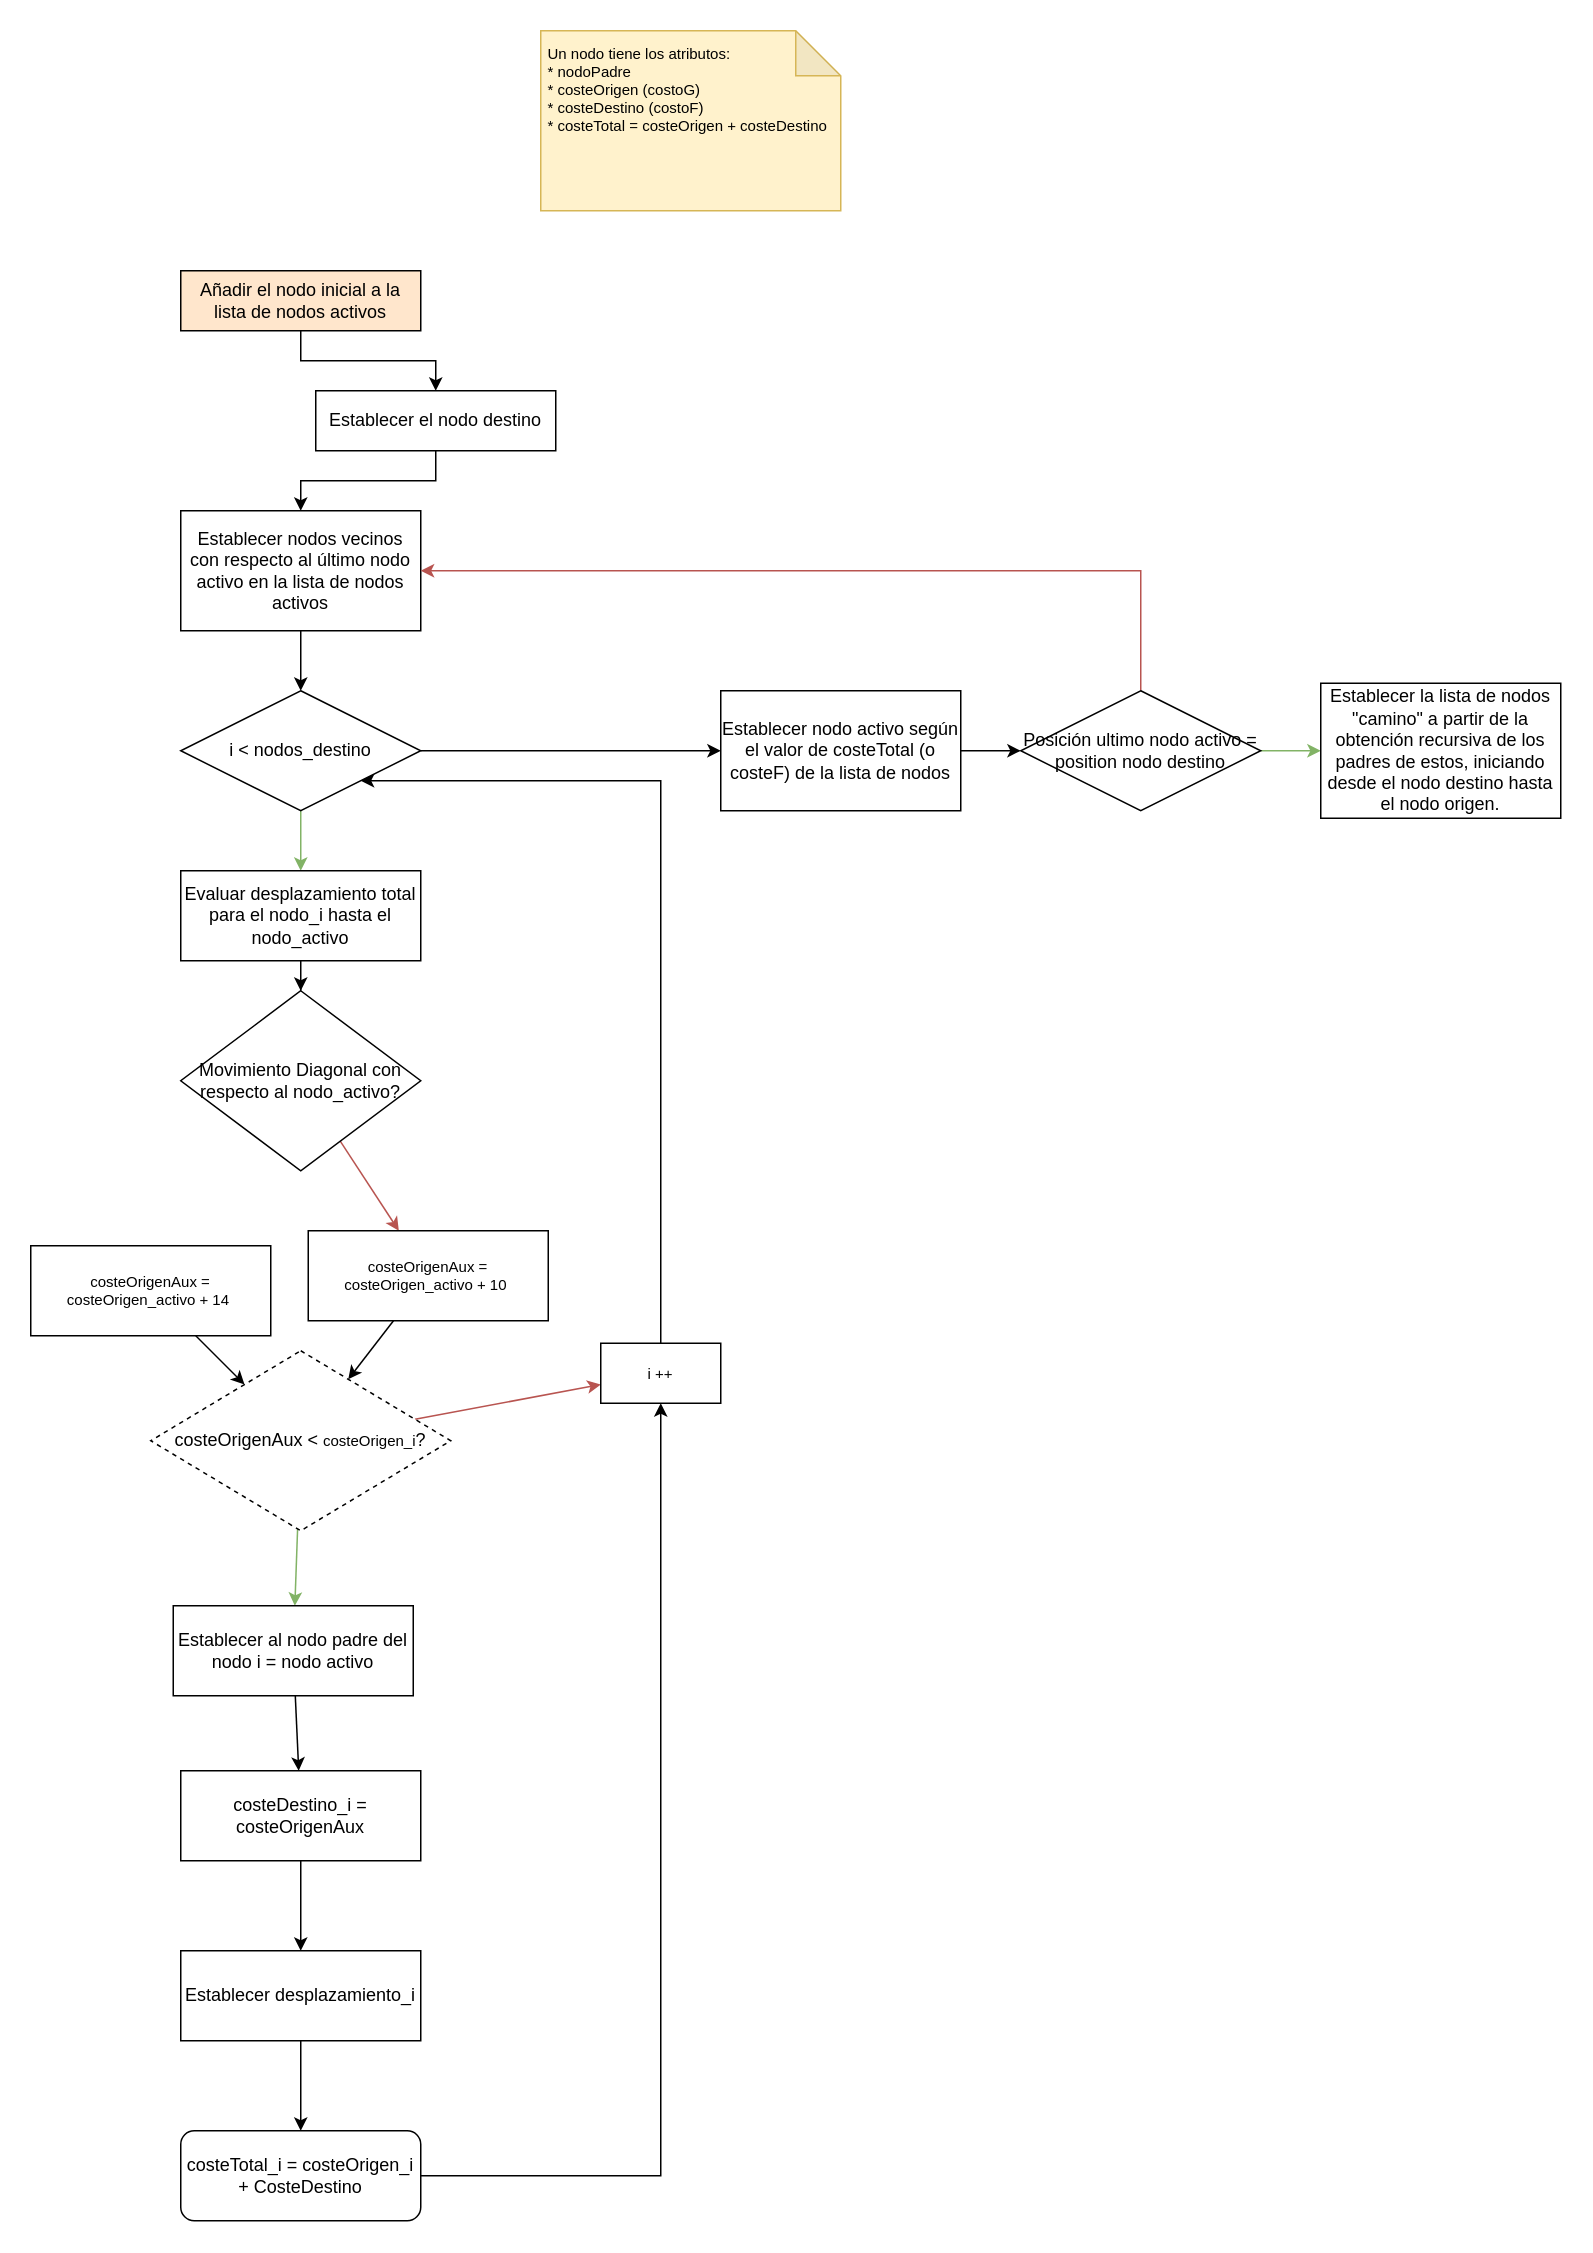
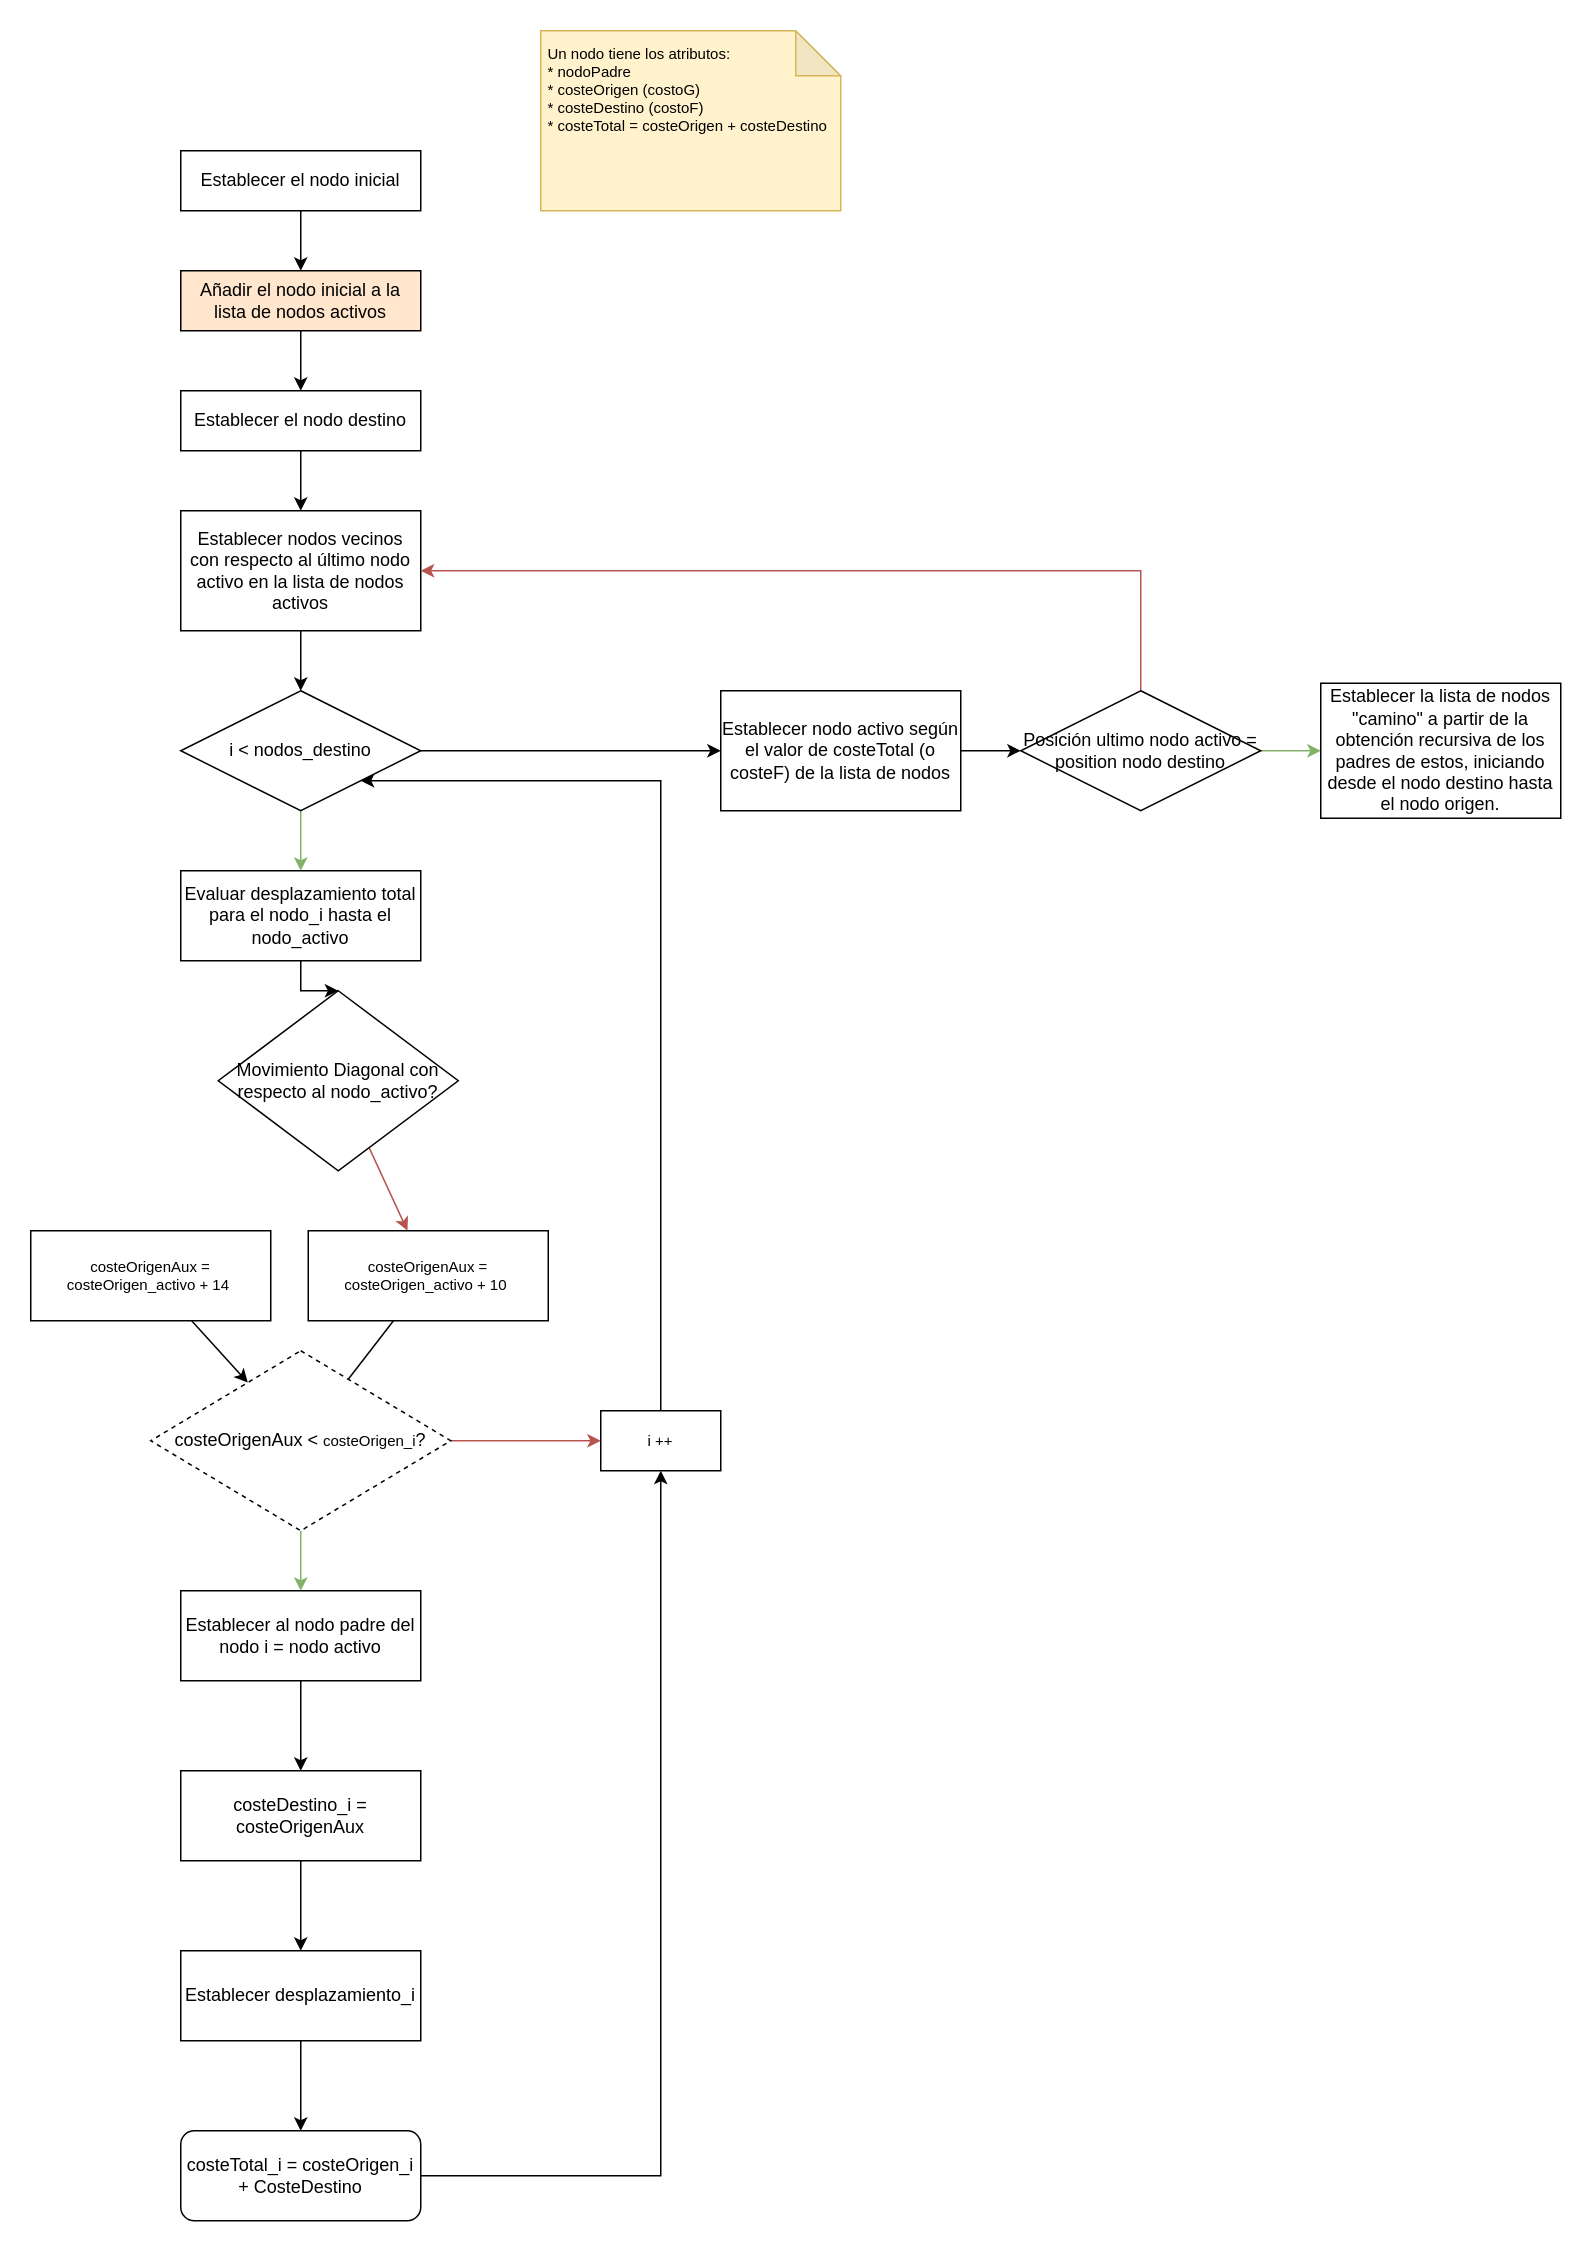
none -> (301, 181)
none -> (301, 236)
(436, 421) -> (301, 421)
(301, 1081) -> (338, 1081)
(151, 1291) -> (151, 1276)
(355, 1370) -> (353, 1374)
(661, 1373) -> (661, 1441)
(293, 1651) -> (301, 1636)
